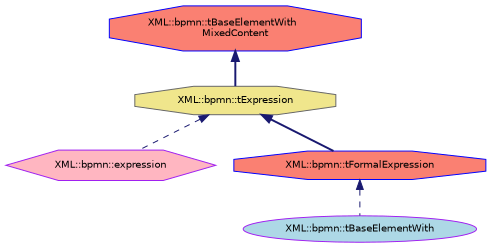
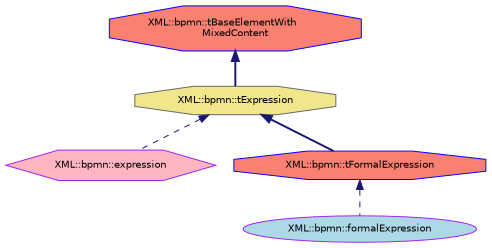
(360, 229) -> (360, 229)
